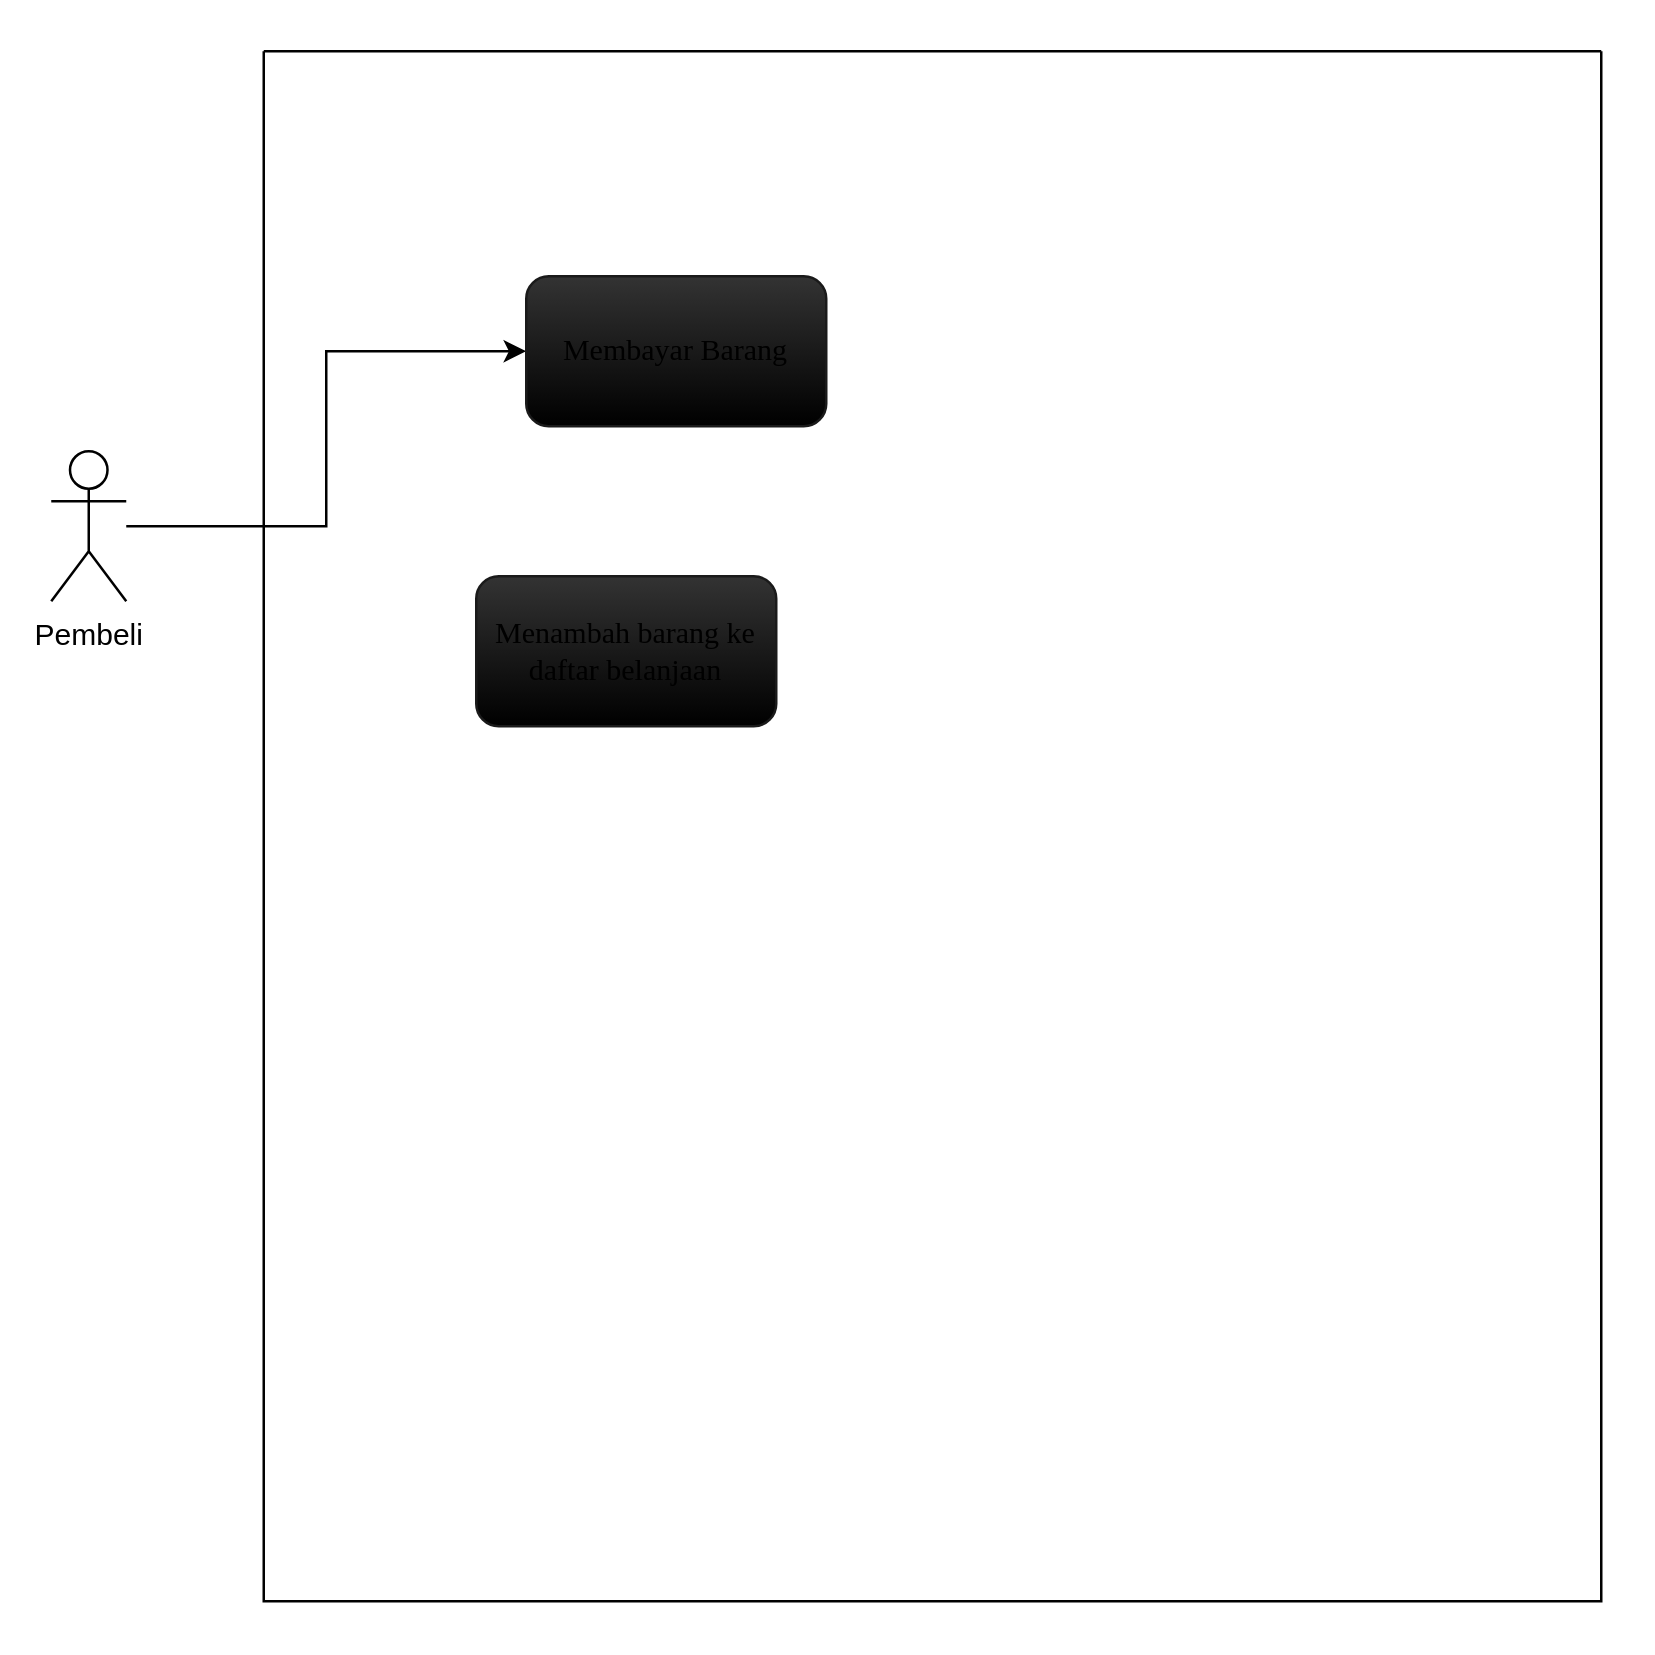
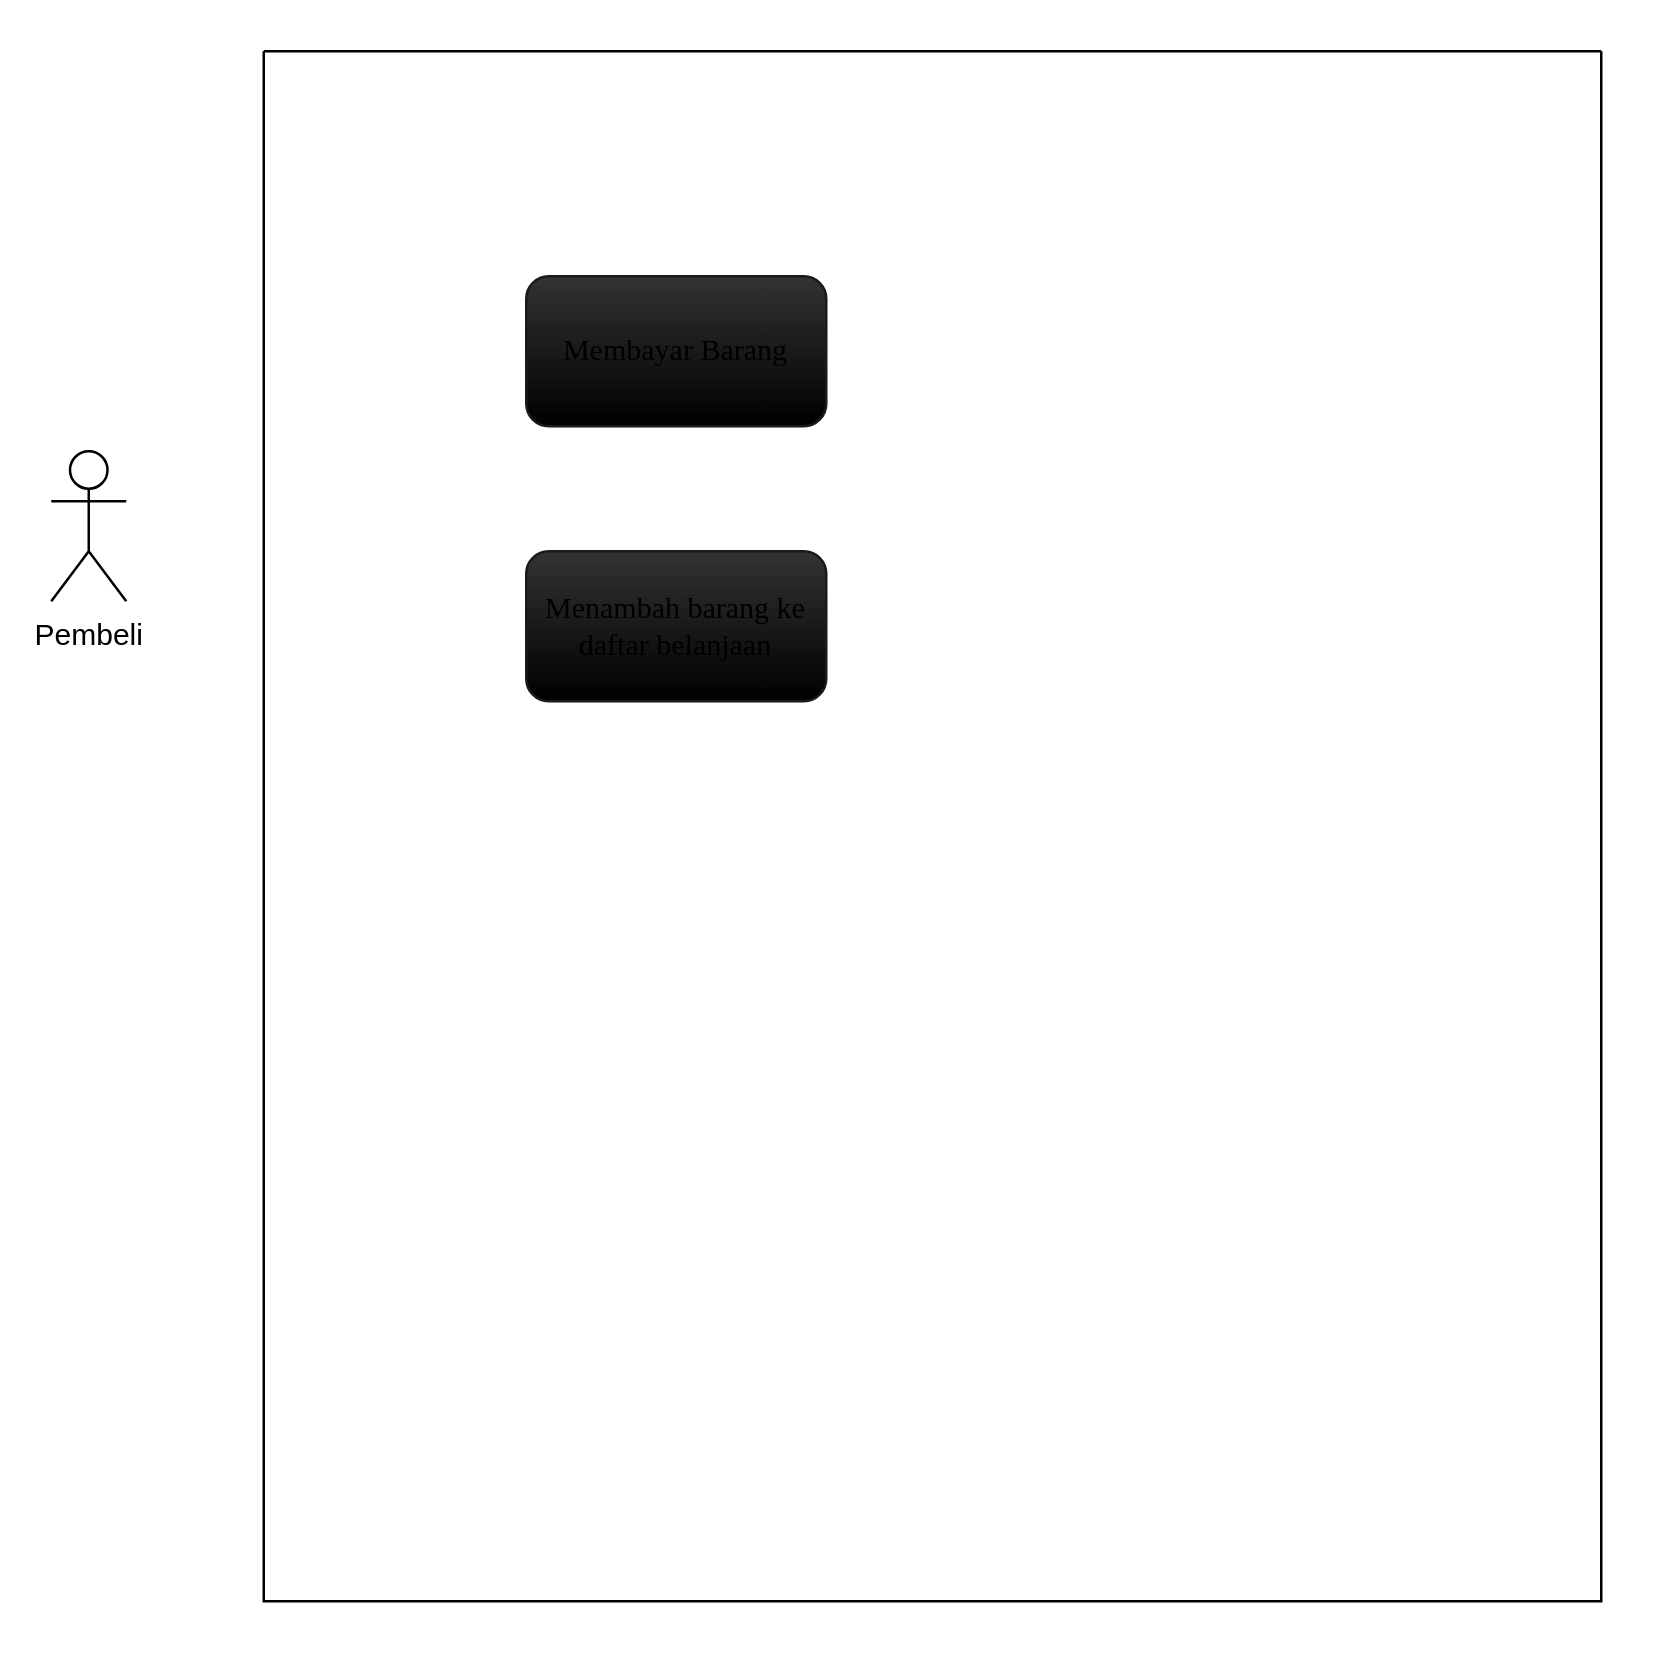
(326, 376) -> none
(626, 651) -> (676, 626)
